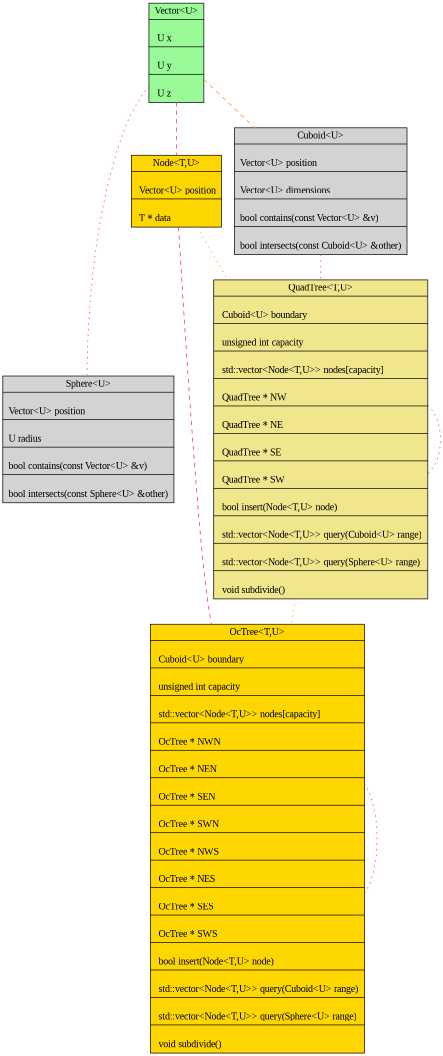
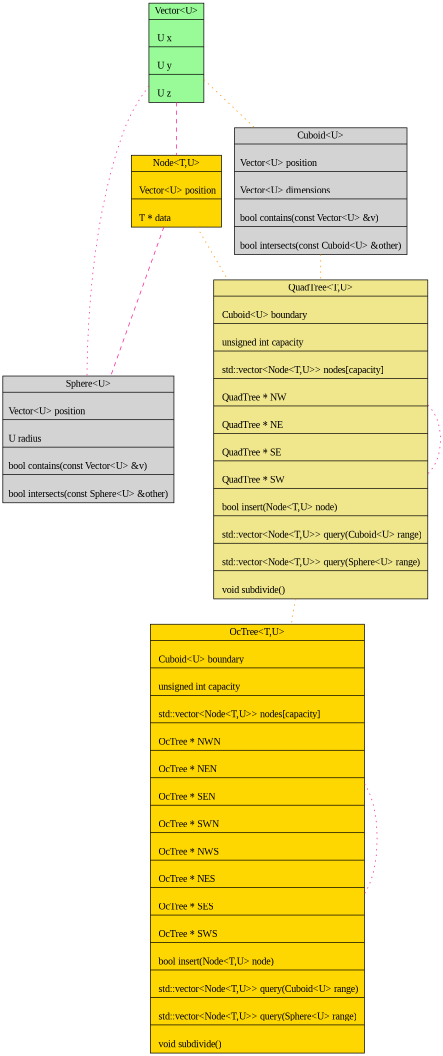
(229, 104) -> (229, 104)
(321, 267) -> (321, 267)
(192, 426) -> (137, 302)
